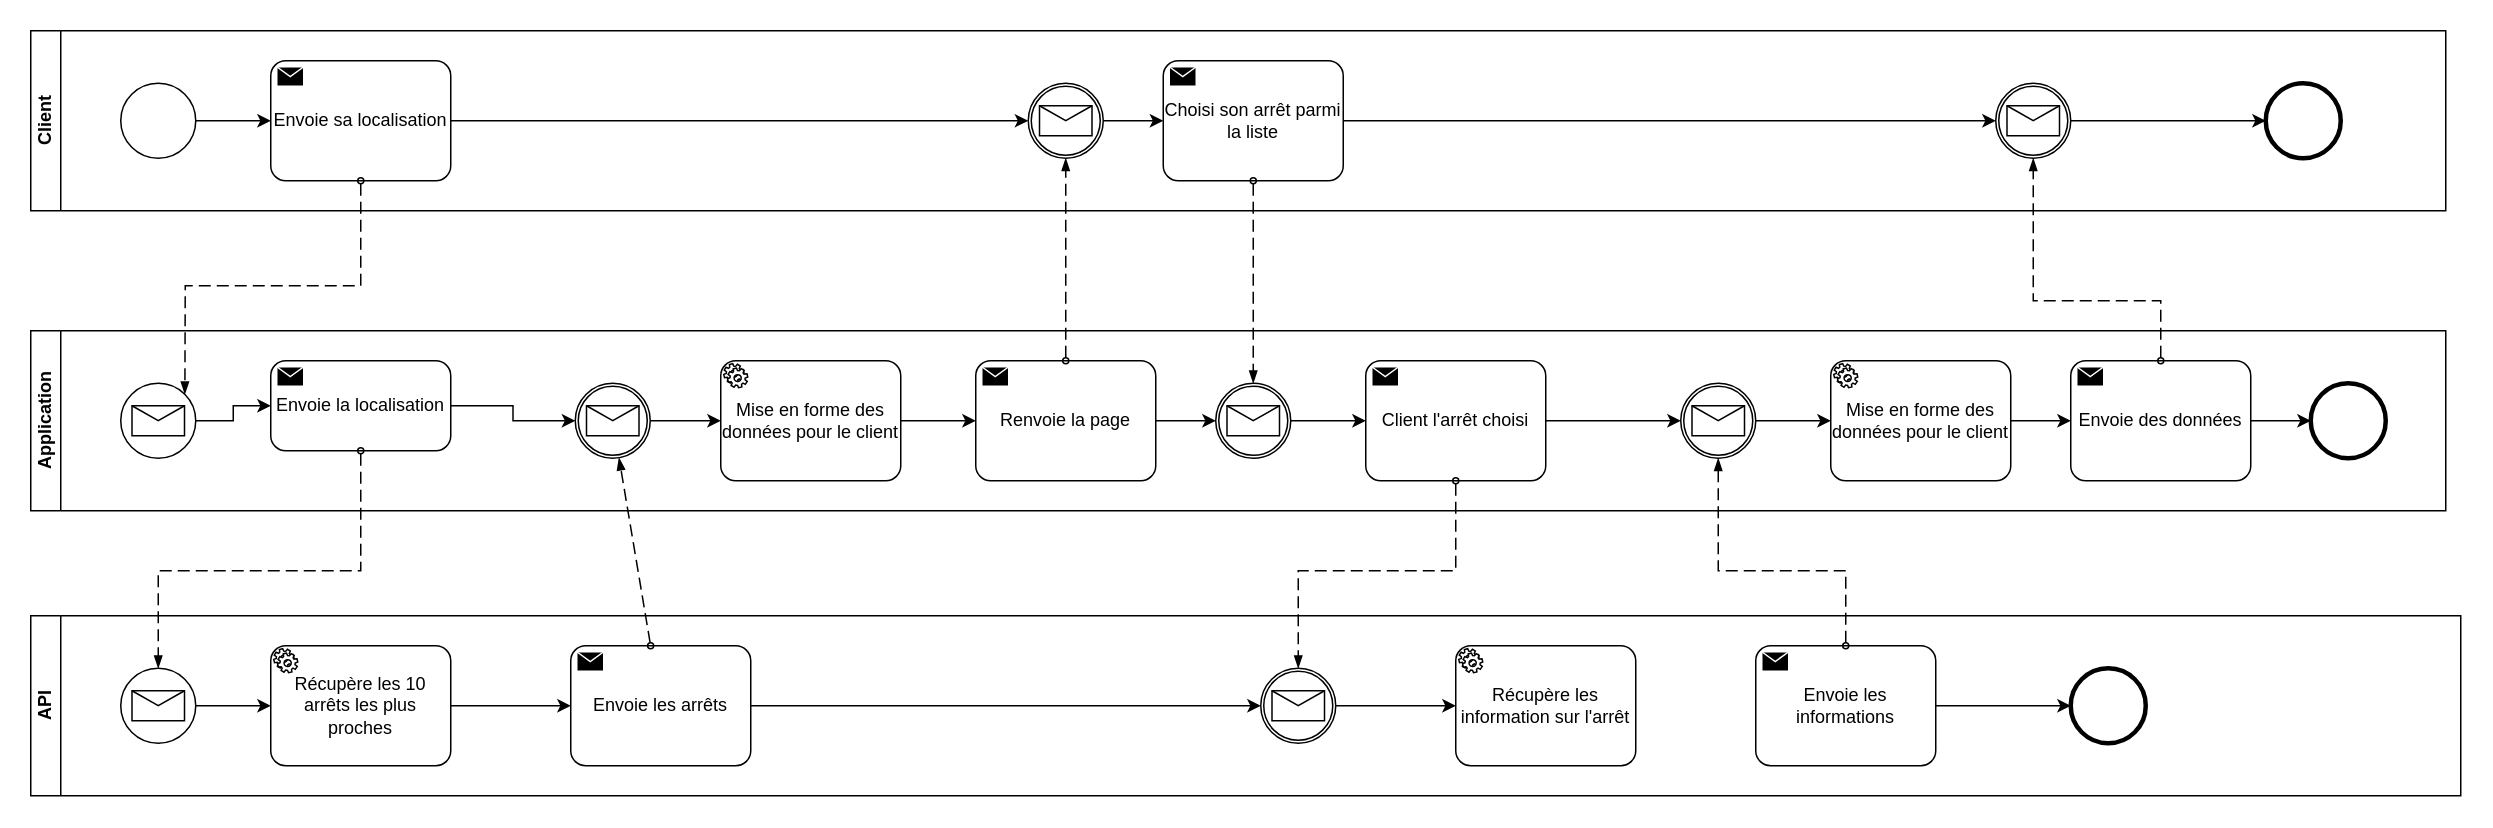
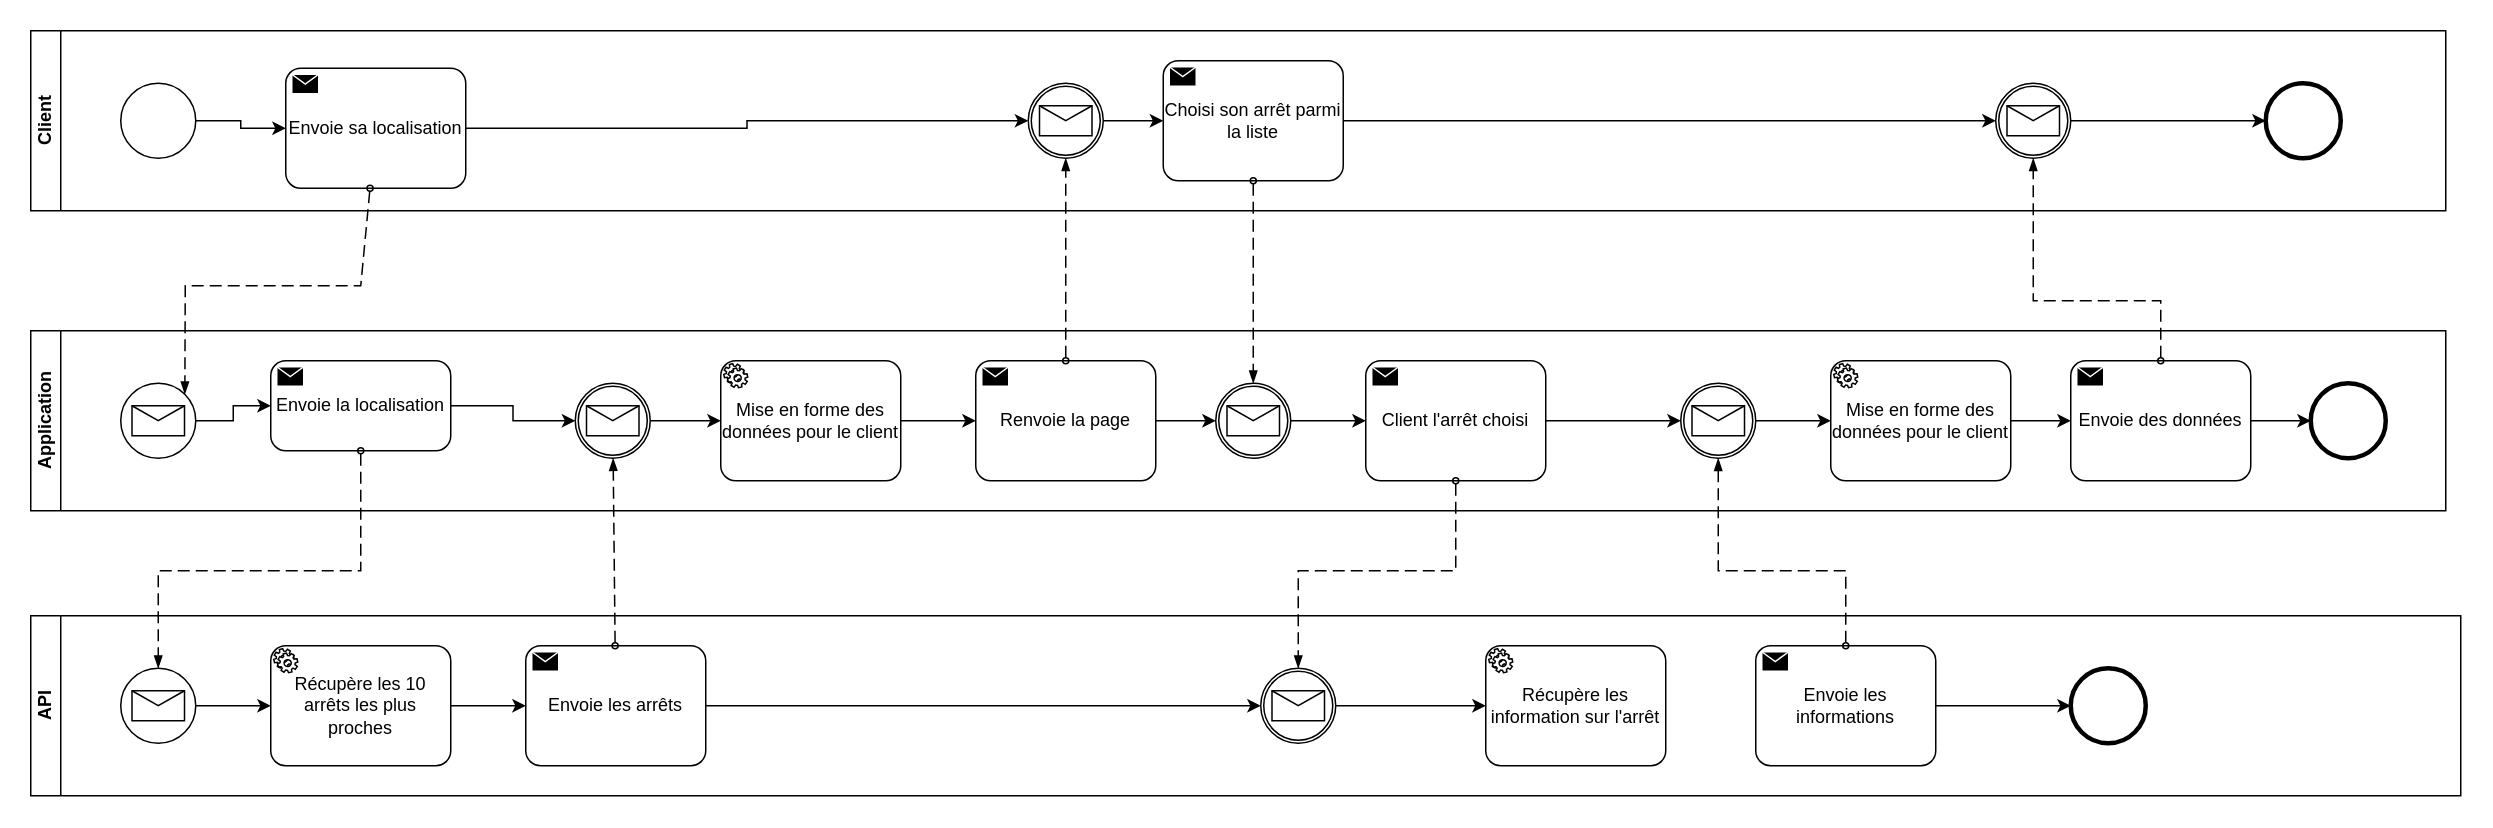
(361, 121) -> (376, 128)
(661, 706) -> (616, 706)
(1546, 706) -> (1576, 706)
